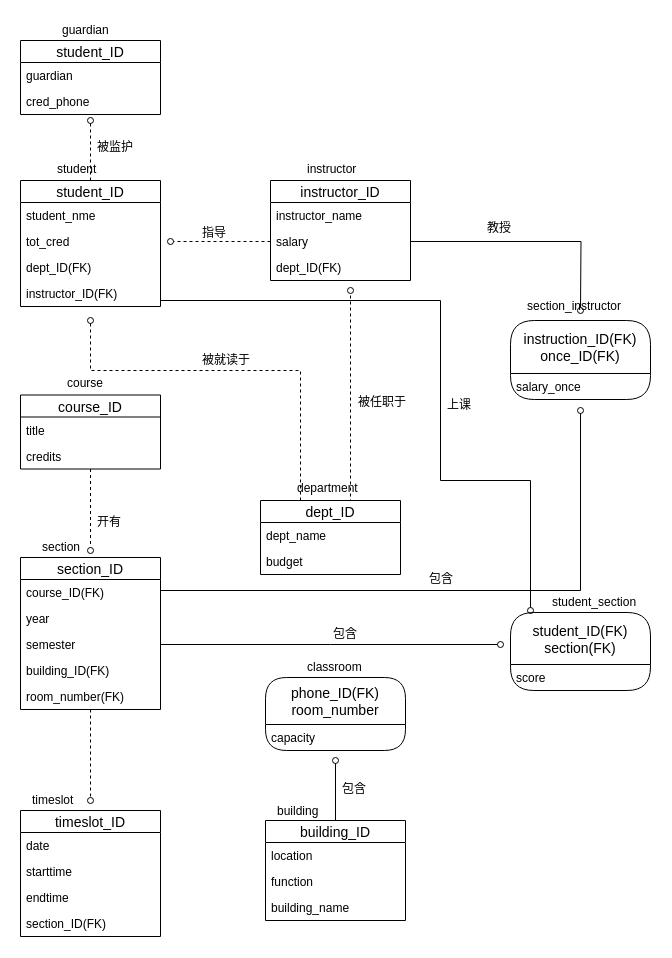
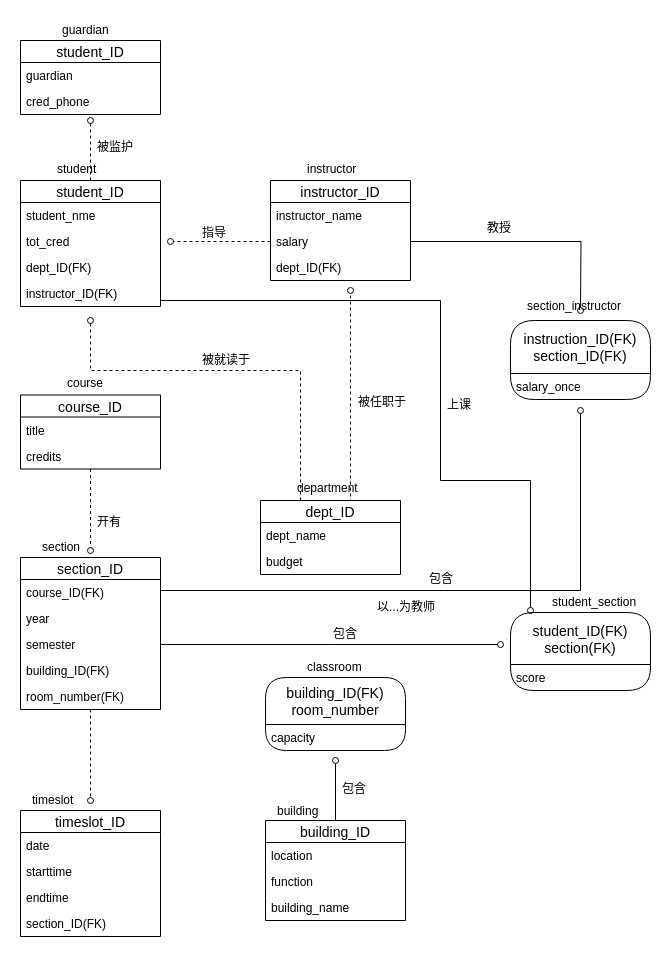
(580, 339) -> (580, 339)
none -> (411, 608)
(335, 693) -> (335, 693)
